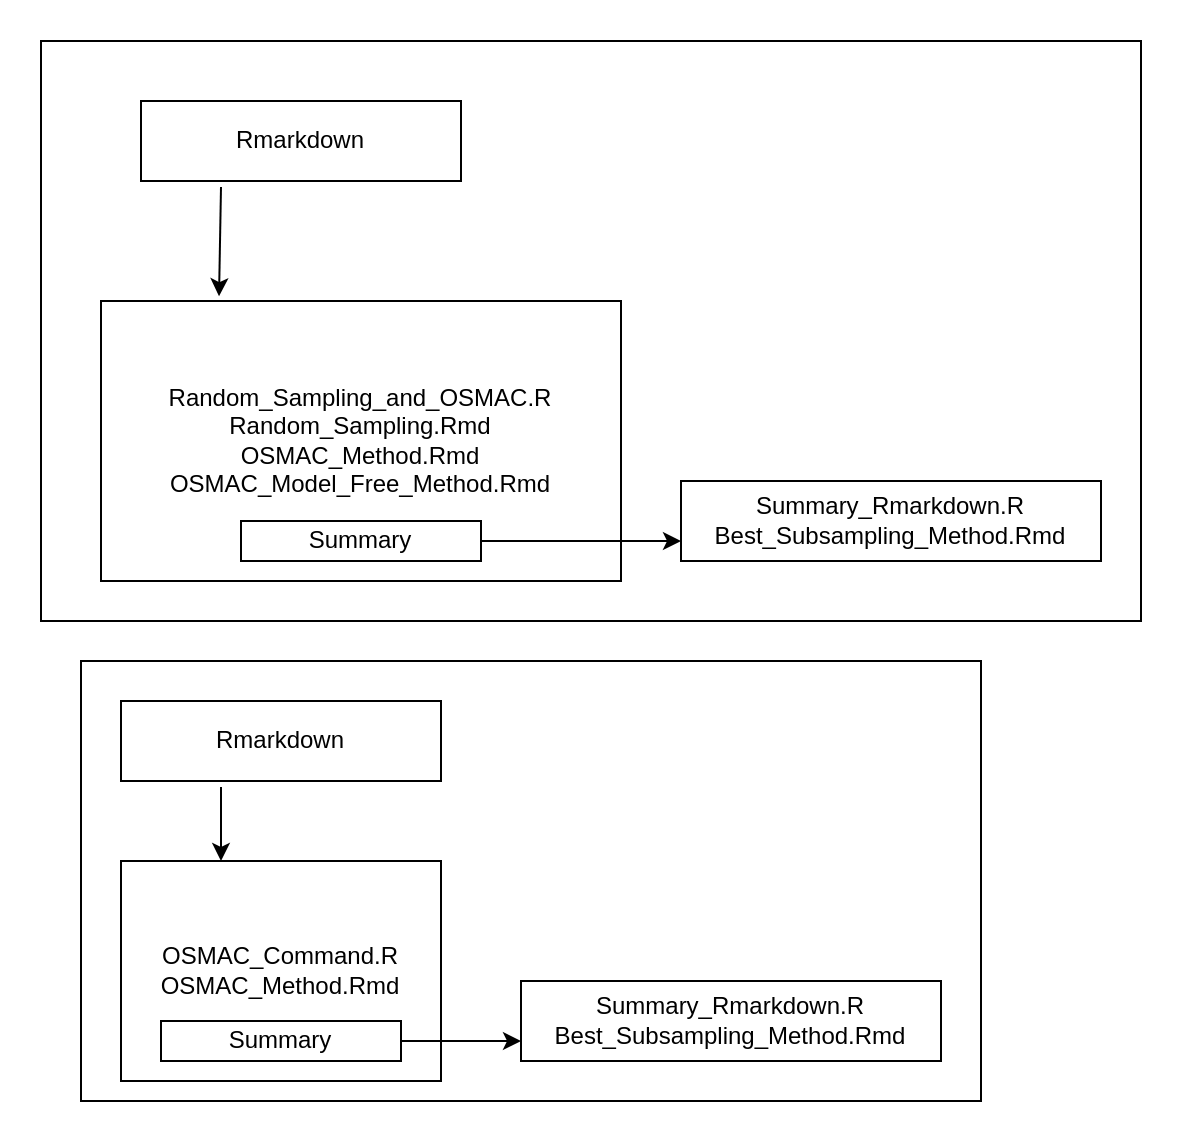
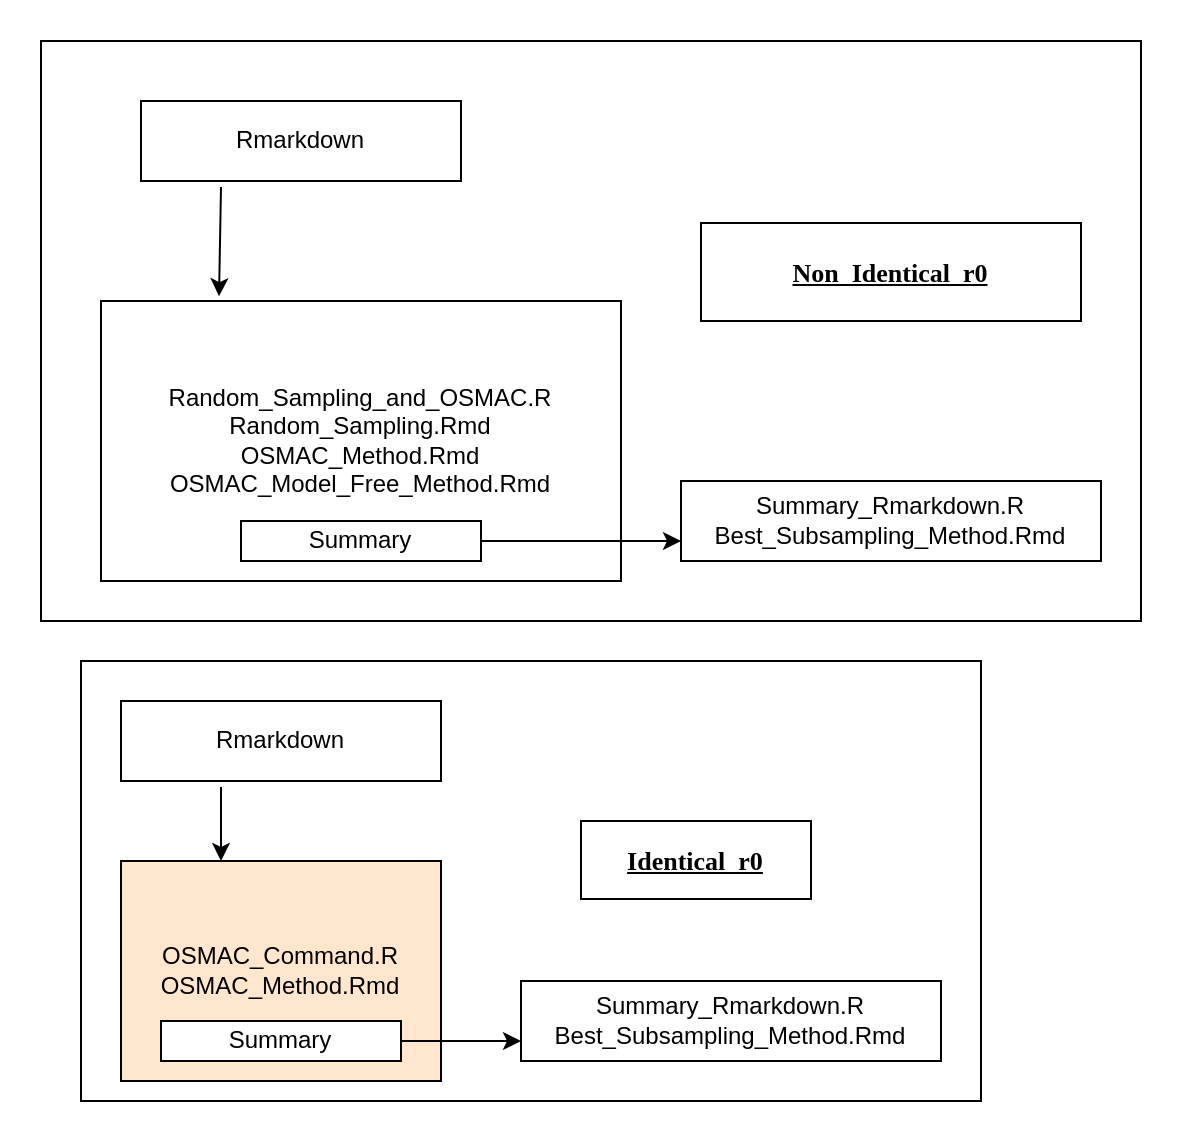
none -> (891, 272)
none -> (696, 860)
(281, 971) -> (281, 971)
